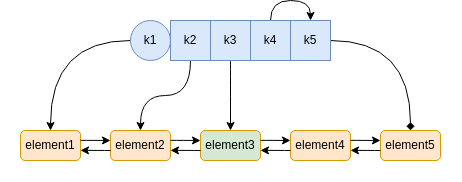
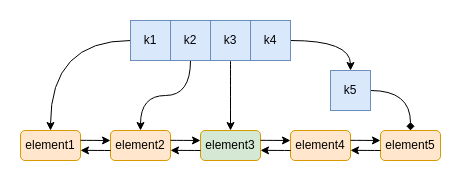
(151, 41) -> (151, 41)
(311, 41) -> (351, 91)
